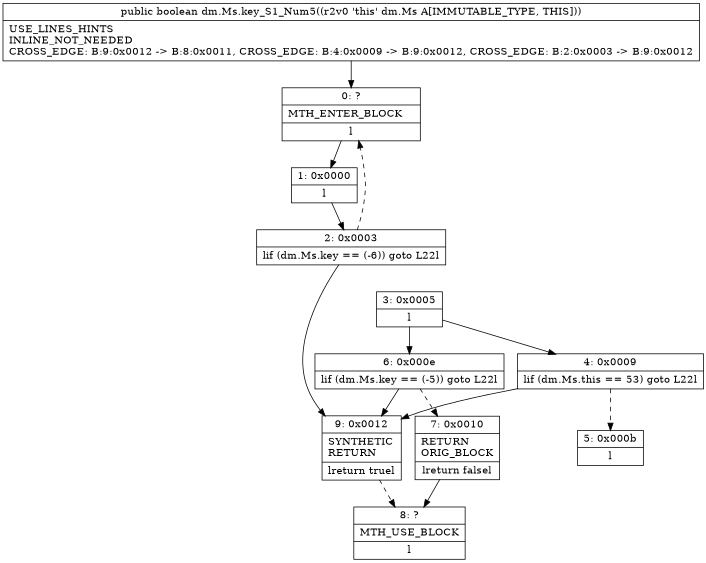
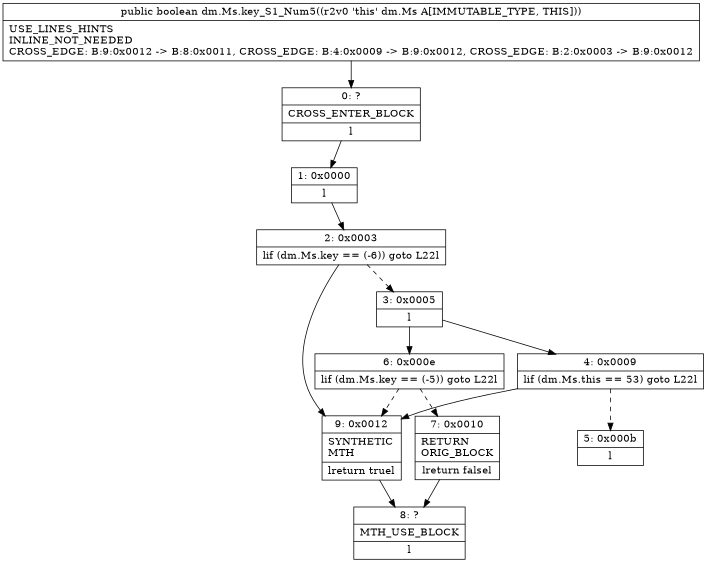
(346, 114) -> (351, 114)
(365, 189) -> (378, 276)
(392, 399) -> (392, 399)
(352, 453) -> (341, 453)
(385, 490) -> (385, 490)
